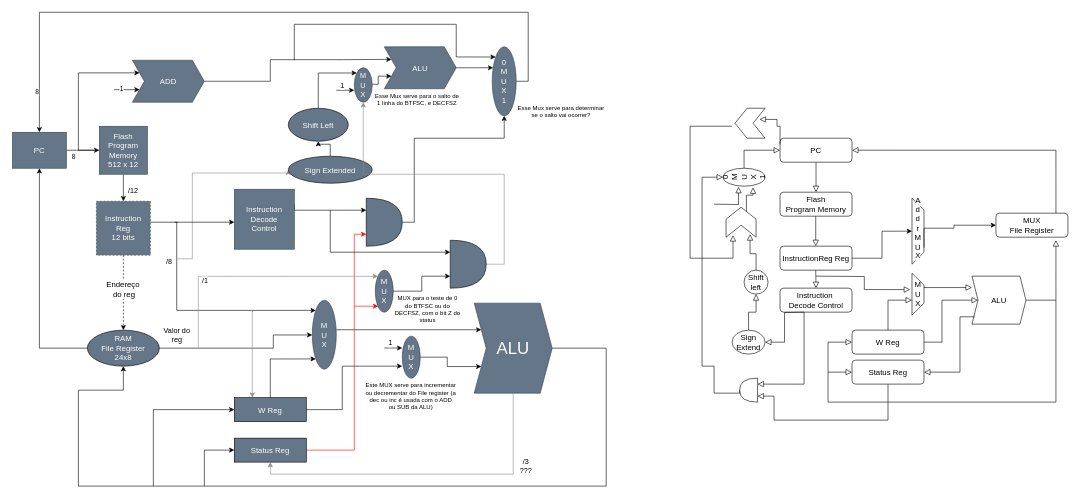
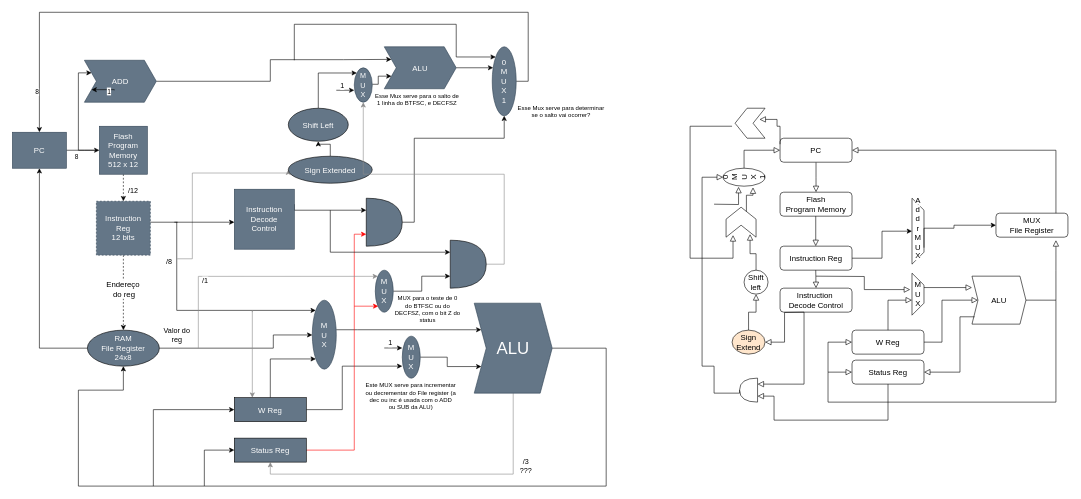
(168, 81) -> (120, 81)
(123, 185) -> (123, 185)
(816, 258) -> (816, 258)
(749, 342) -> (749, 342)
